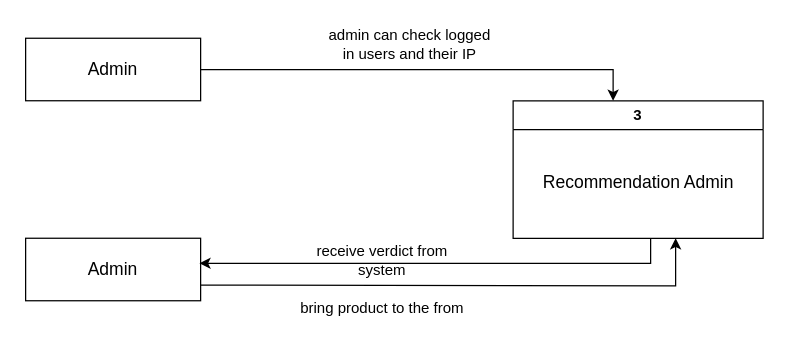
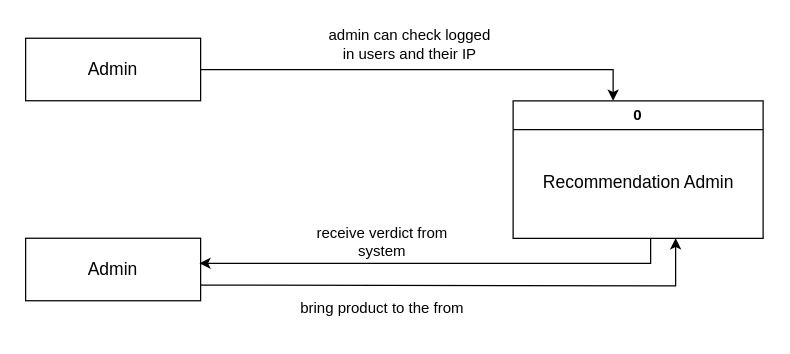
(638, 116) -> (638, 116)
(383, 261) -> (383, 242)
